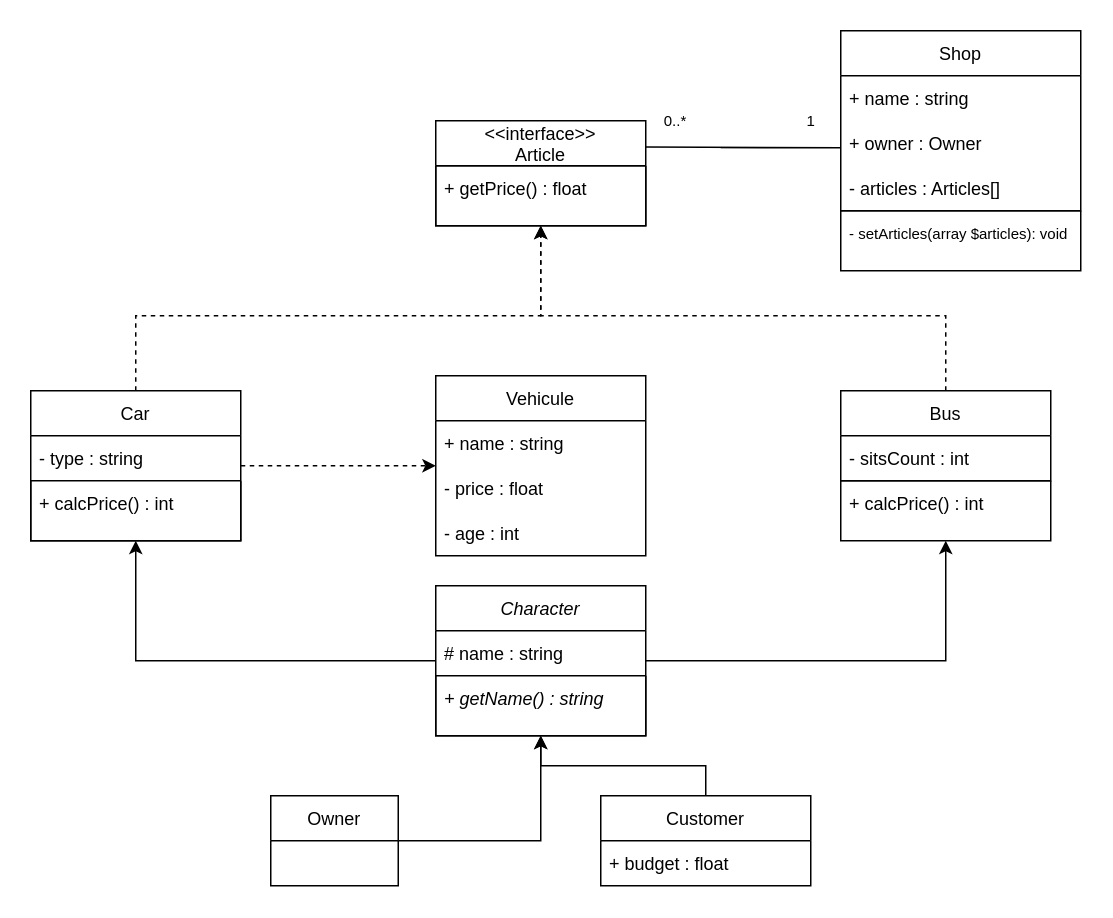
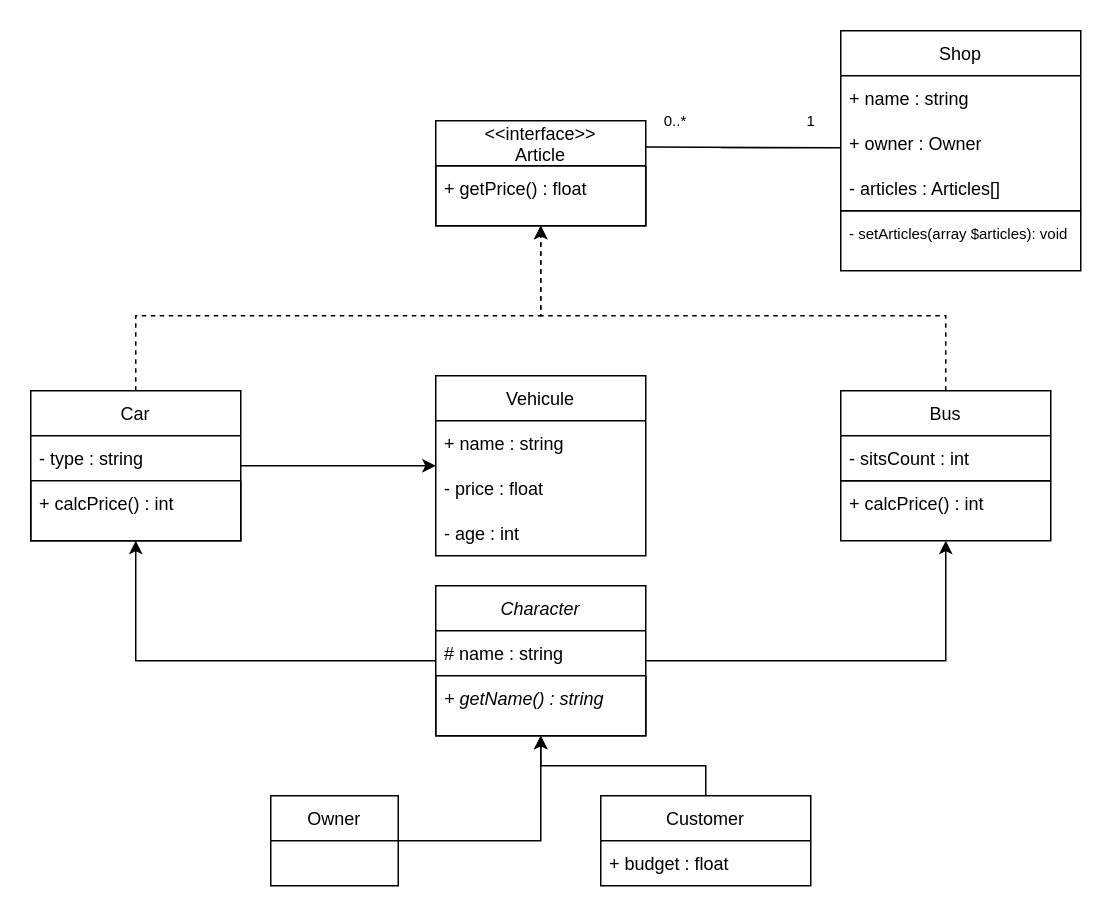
(332, 466) -> (332, 466)
